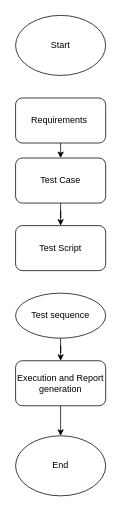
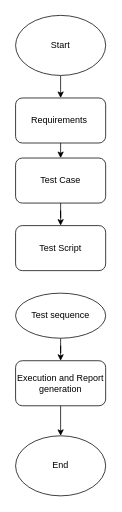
none -> (60, 84)
